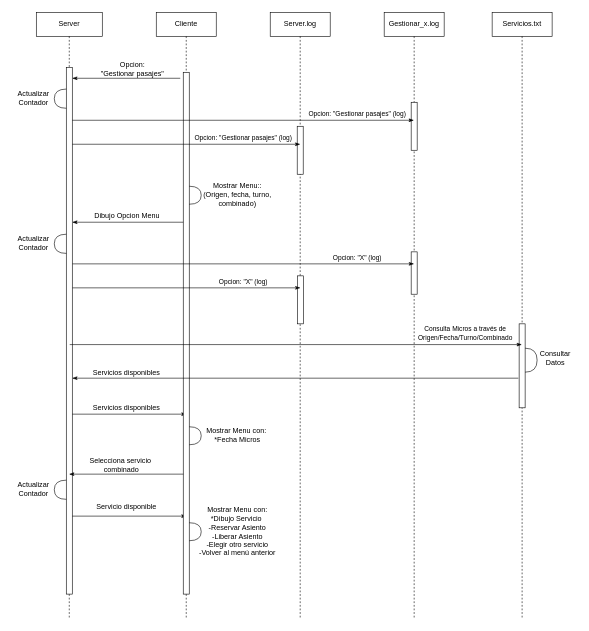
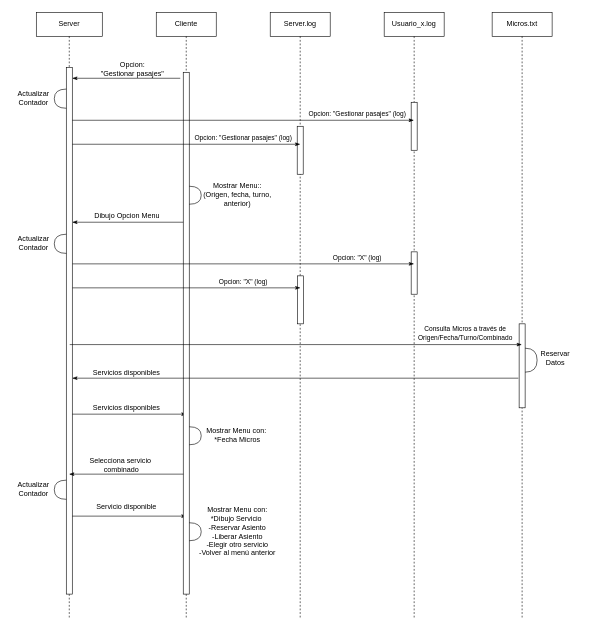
(414, 24) -> (414, 24)
(522, 24) -> (522, 24)
(238, 195) -> (238, 195)
(556, 359) -> (556, 359)
